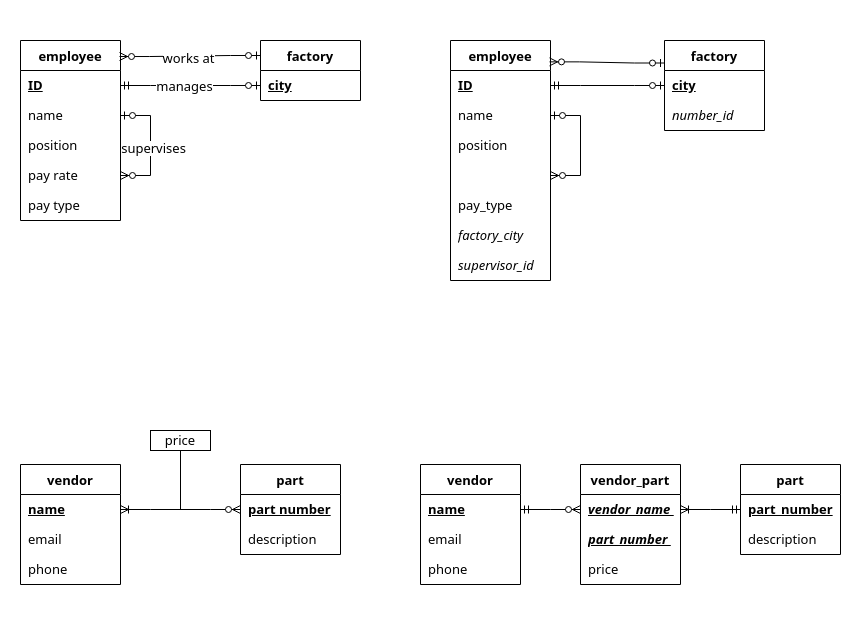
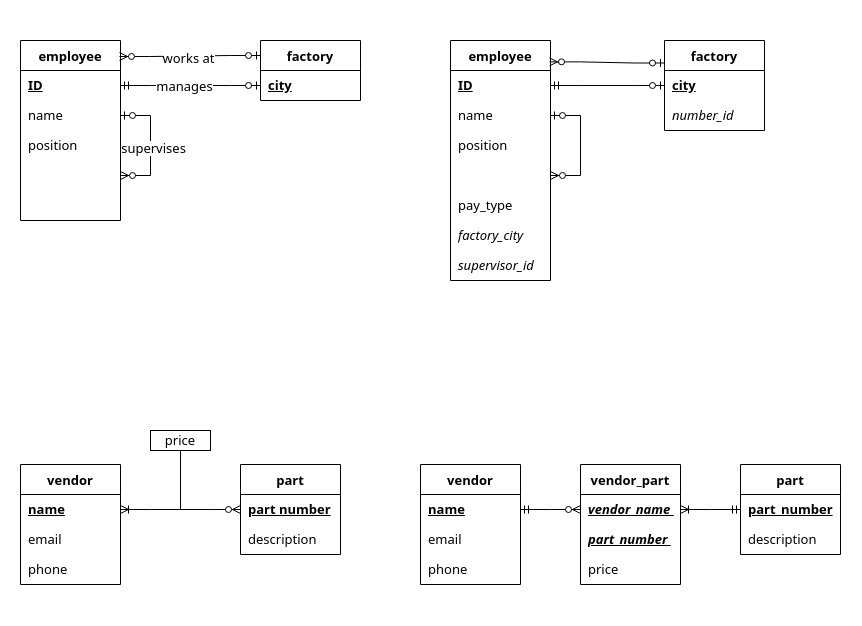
(71, 176) -> none
(71, 206) -> none
